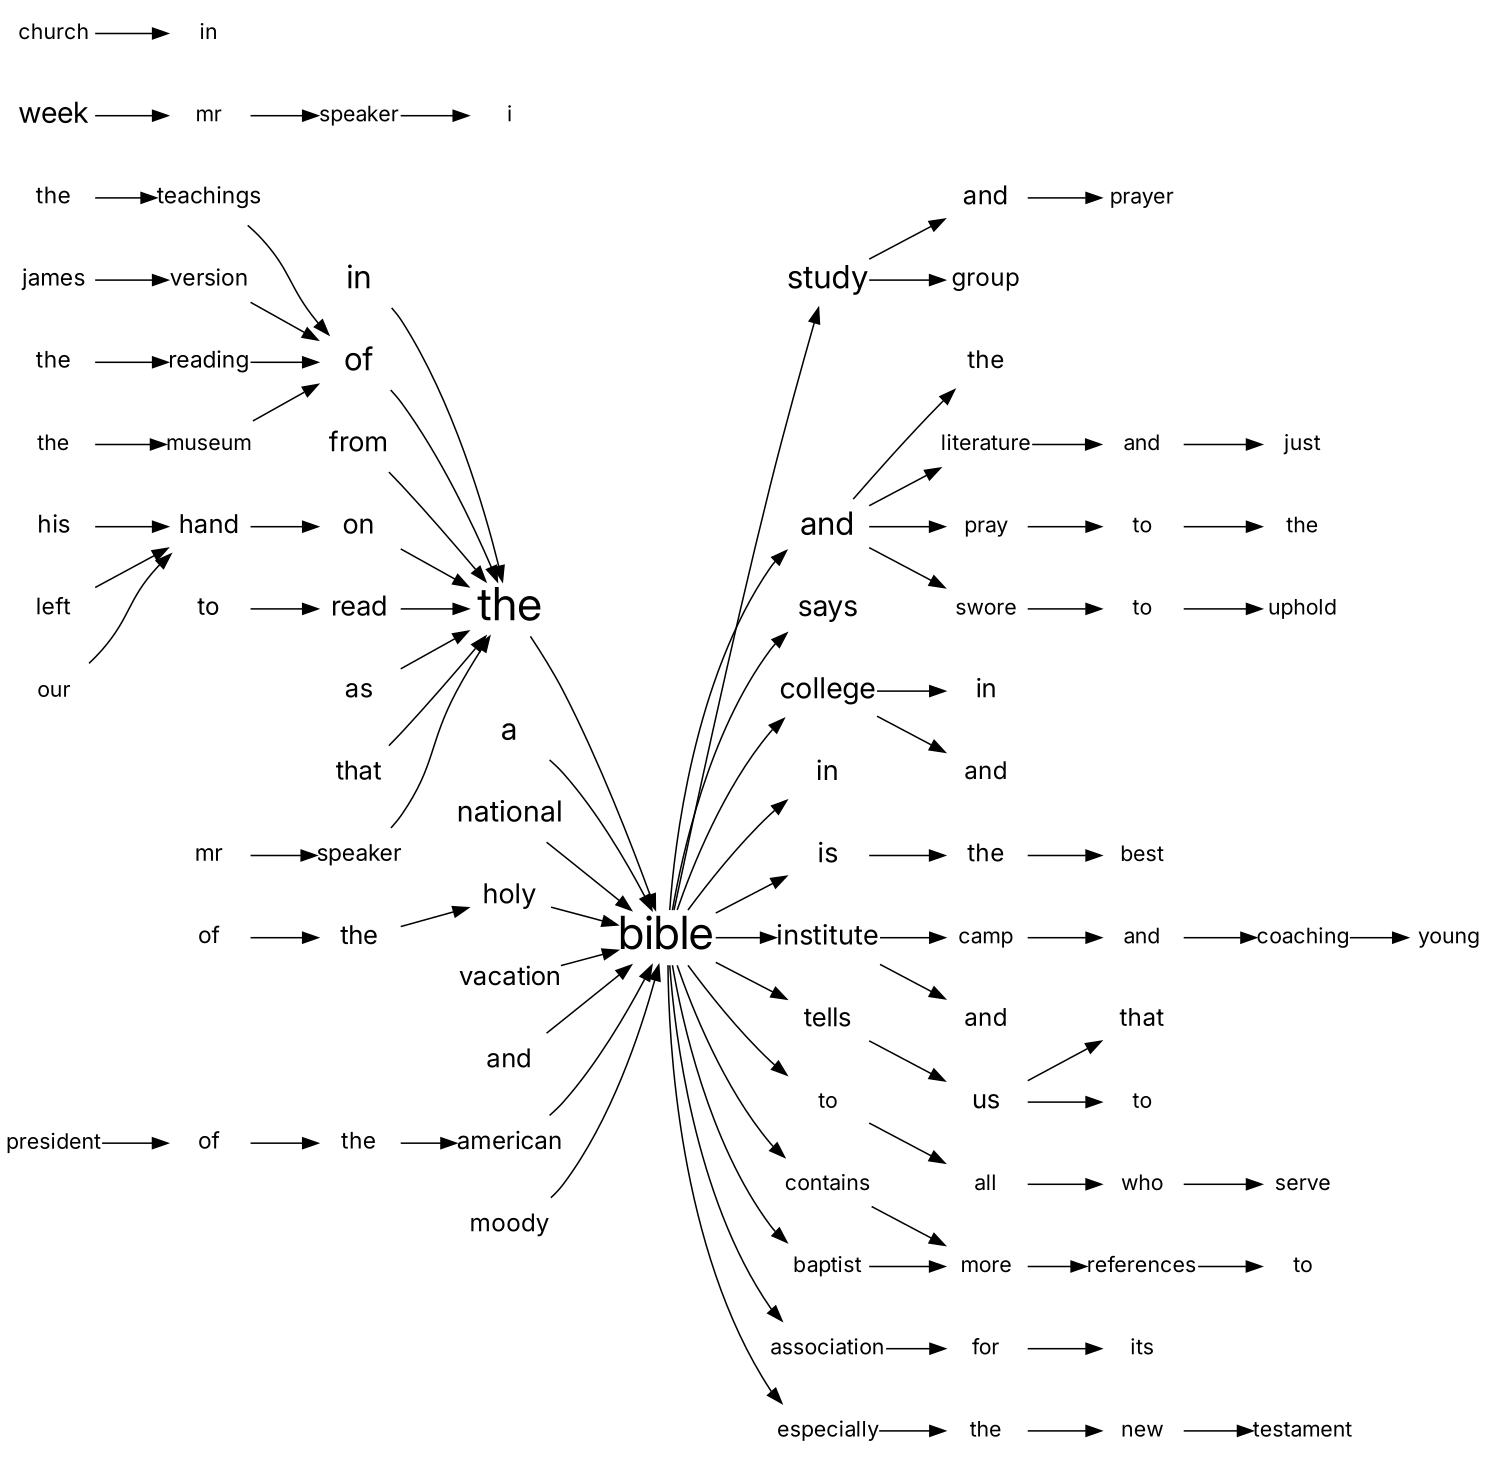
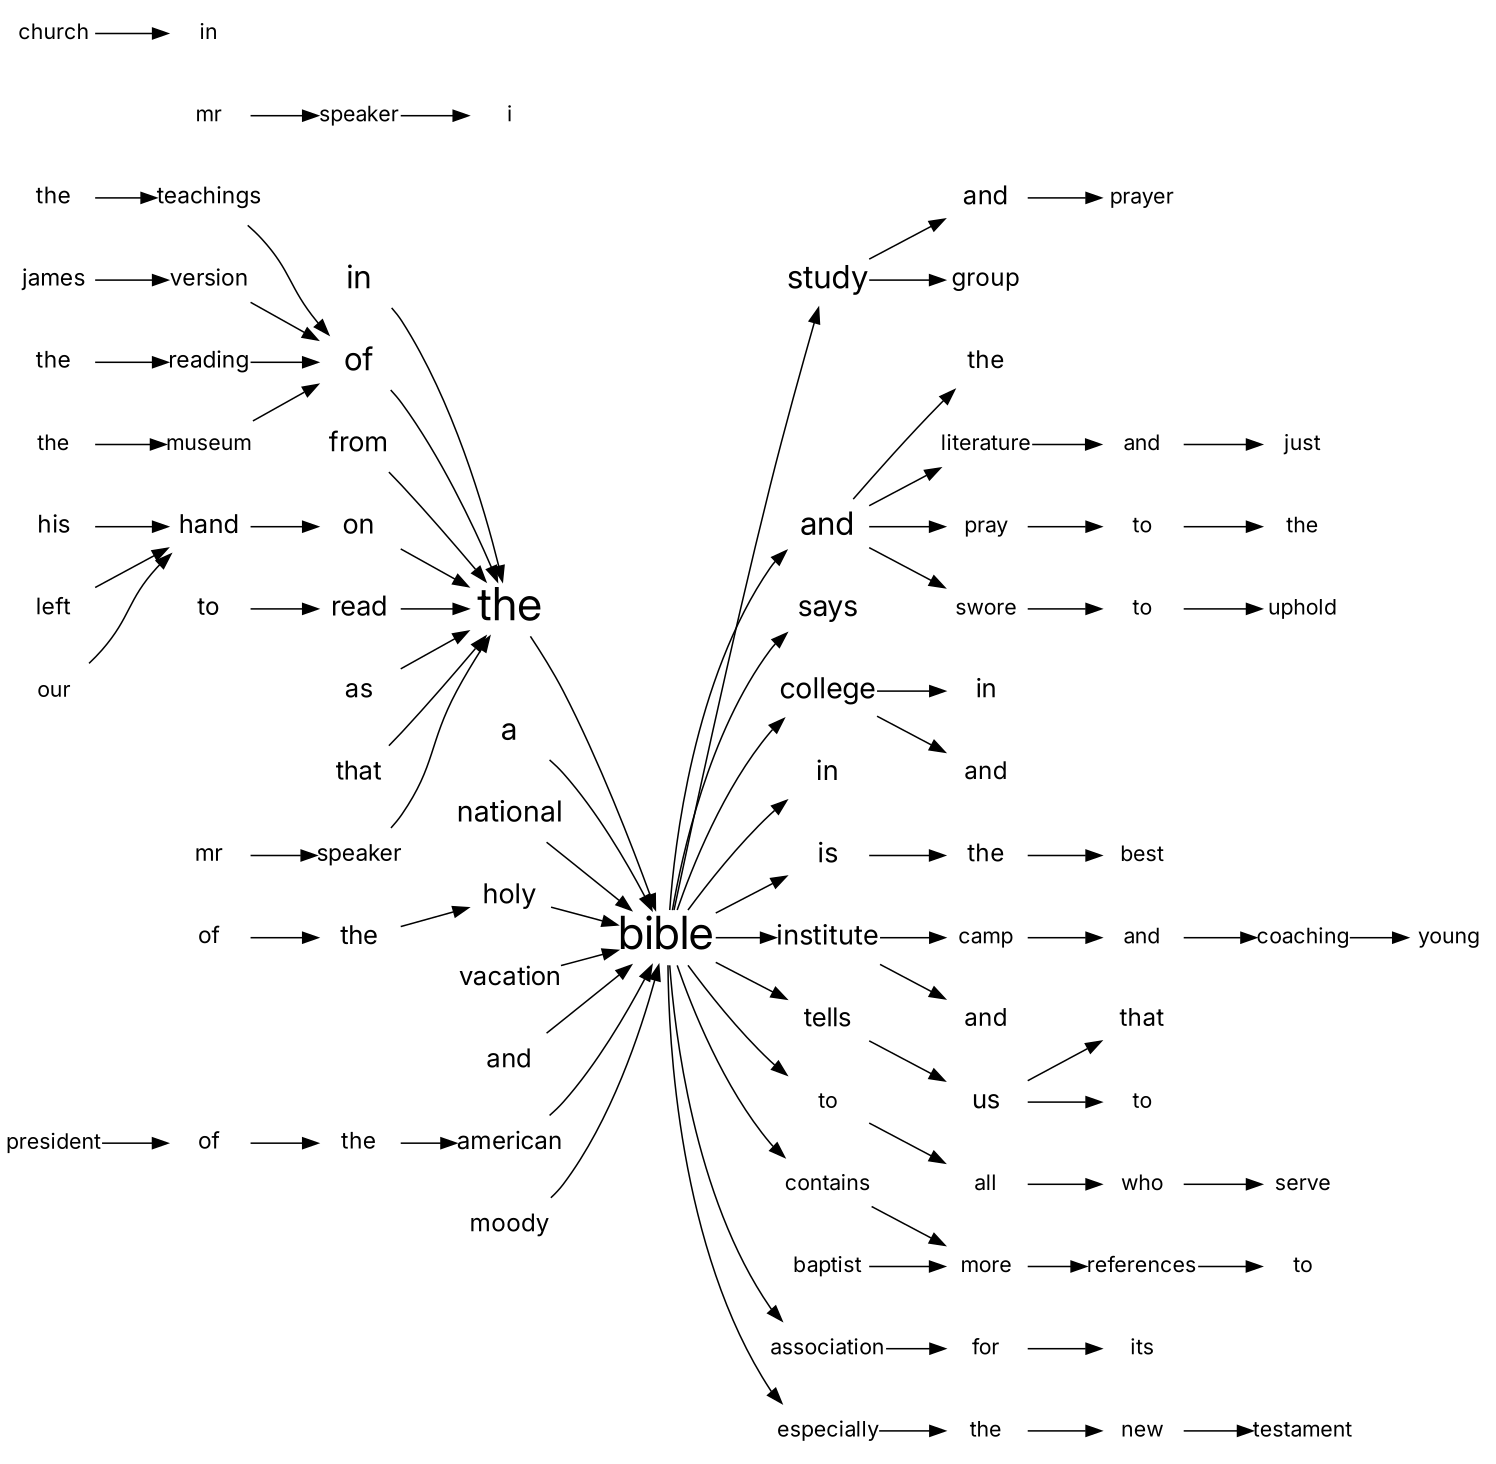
(54, 116) -> none
(709, 1105) -> none
